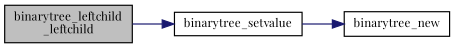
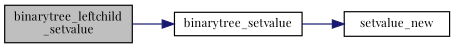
(68, 24) -> (68, 24)
(397, 24) -> (397, 24)
